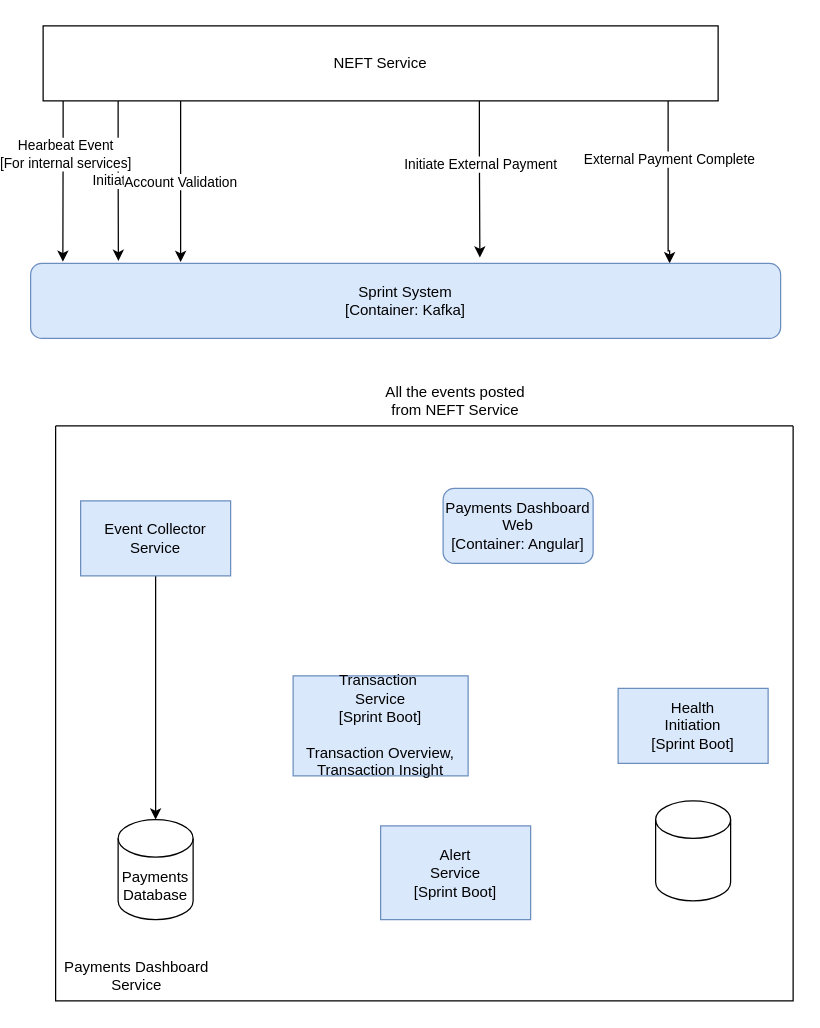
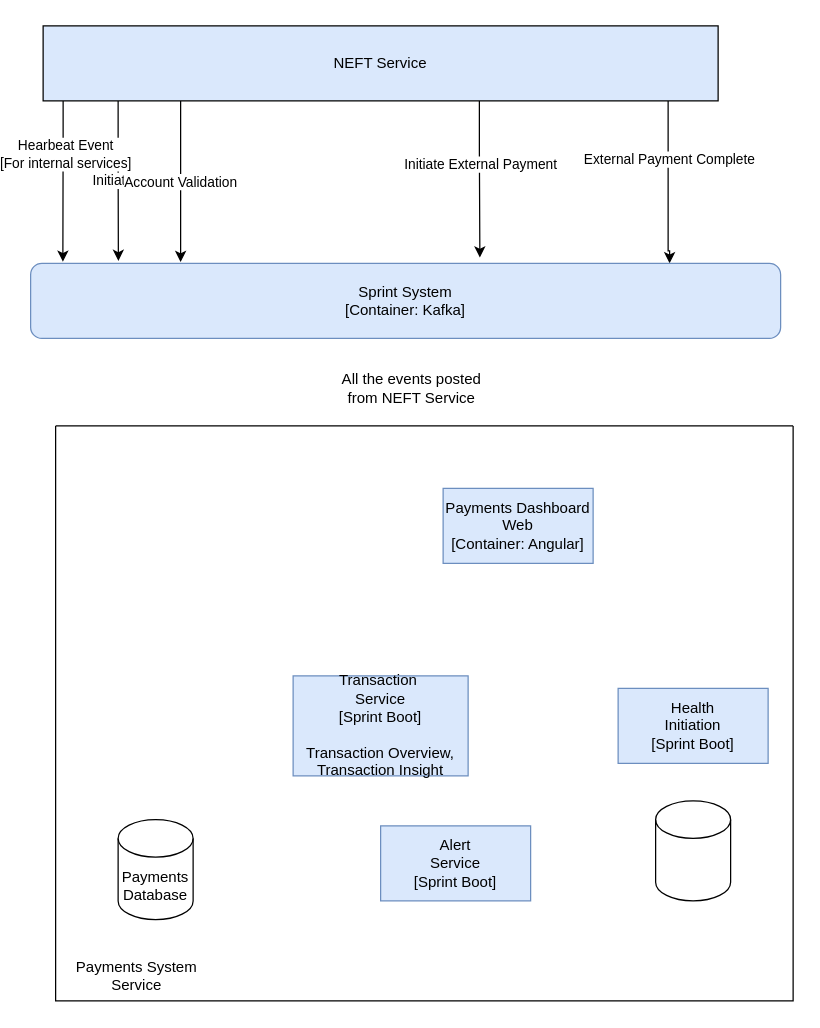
(381, 63) -> (381, 63)
(456, 401) -> (412, 388)
(518, 526) -> (518, 526)
(156, 538) -> none
(156, 693) -> none
(456, 873) -> (456, 863)
(137, 976) -> (137, 976)
